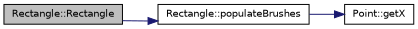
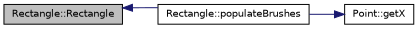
(135, 21) -> (145, 8)
